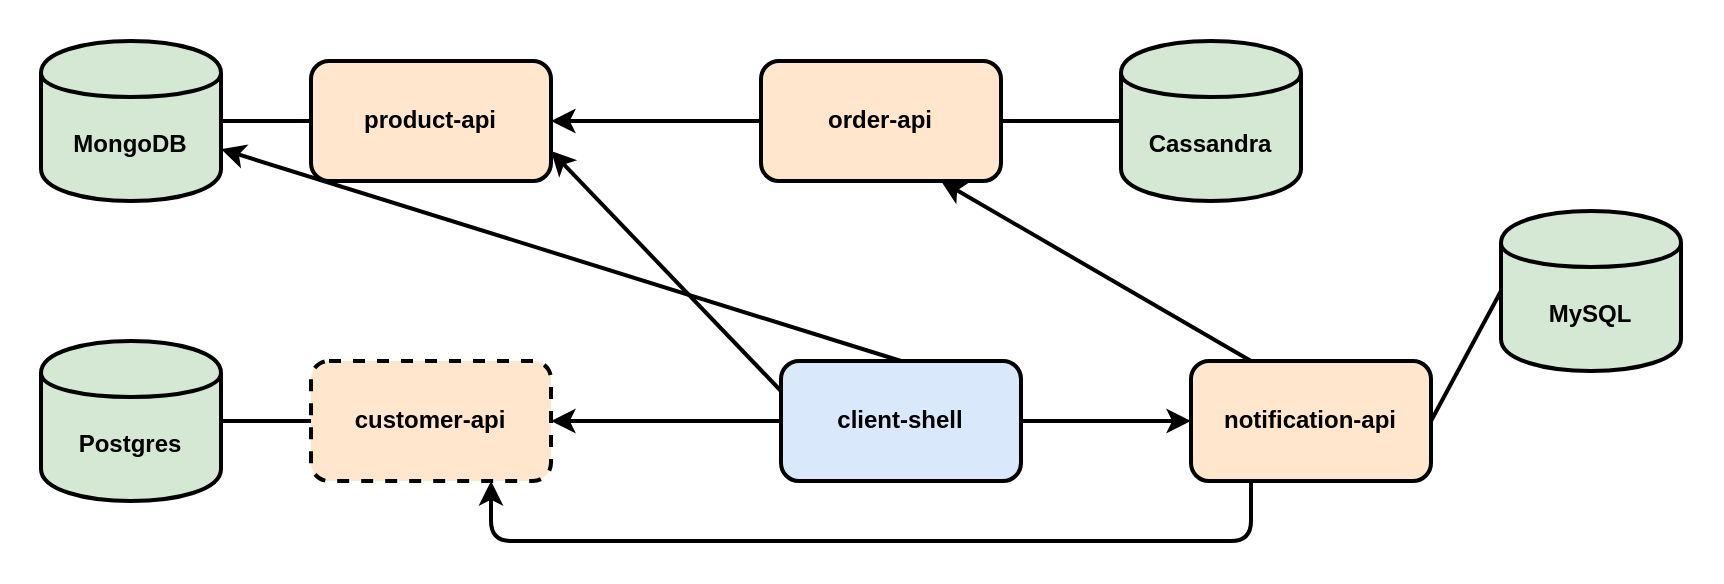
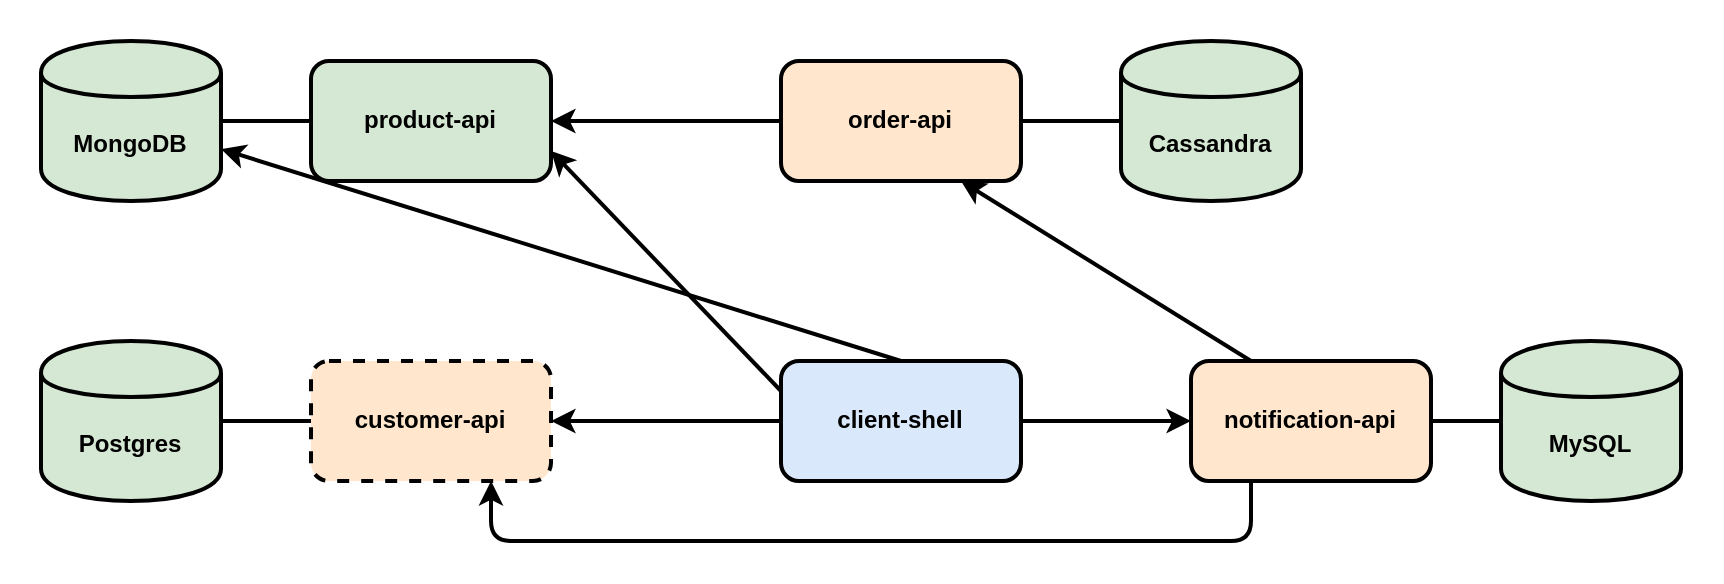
(431, 121) -> (431, 121)
(881, 121) -> (901, 121)
(1591, 291) -> (1591, 421)
